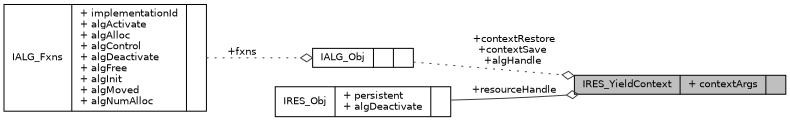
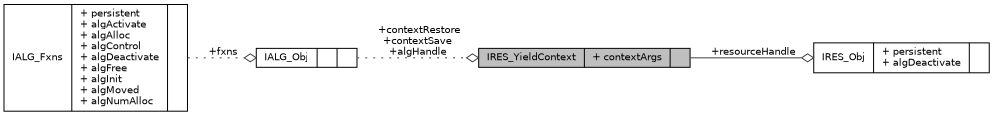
(129, 13) -> (110, 13)
(509, 98) -> (746, 58)
